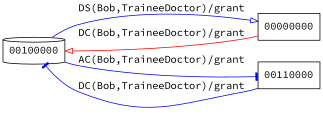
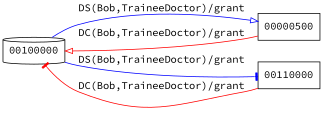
(289, 27) -> (289, 27)
(161, 60) -> (161, 60)
(148, 107) -> (148, 107)
